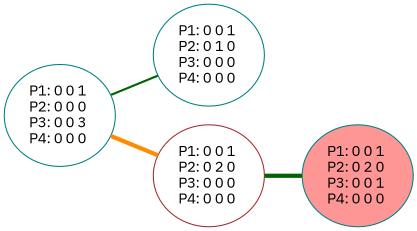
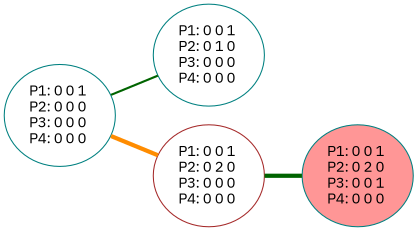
(60, 115) -> (60, 115)
